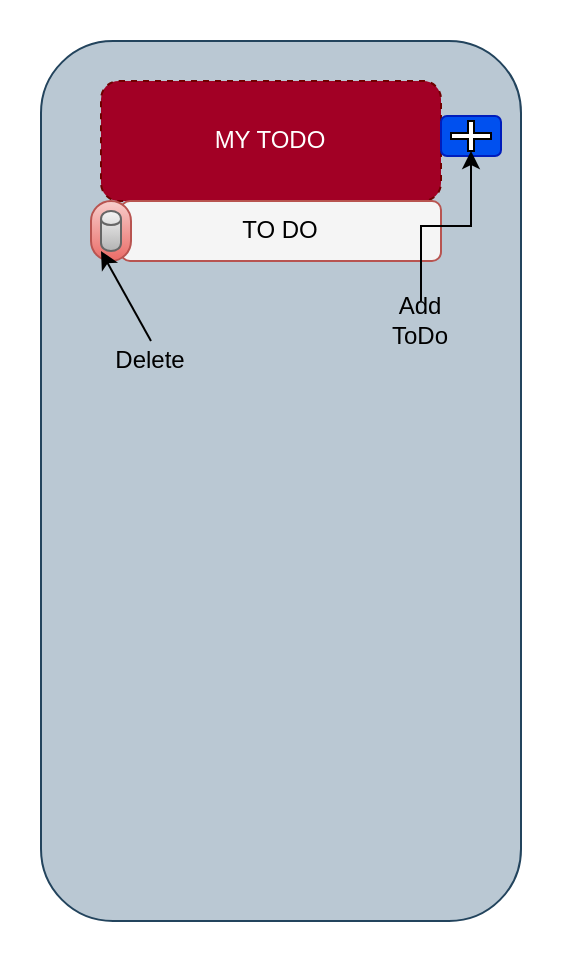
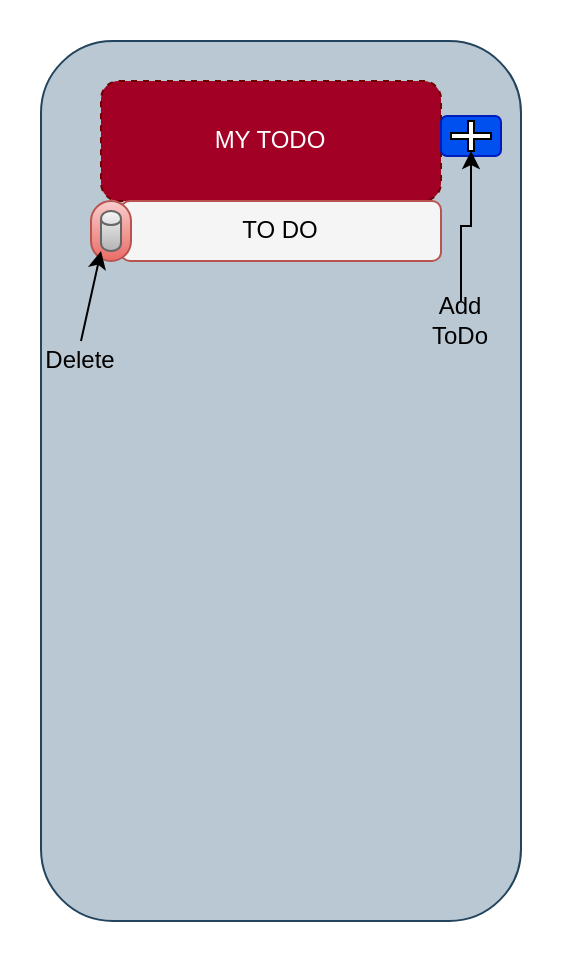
(421, 321) -> (461, 321)
(151, 361) -> (81, 361)
